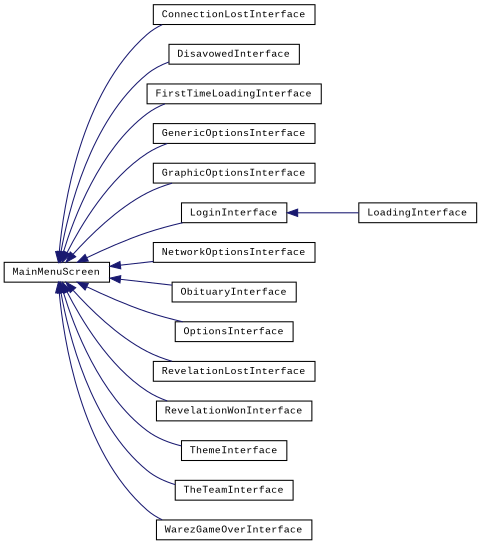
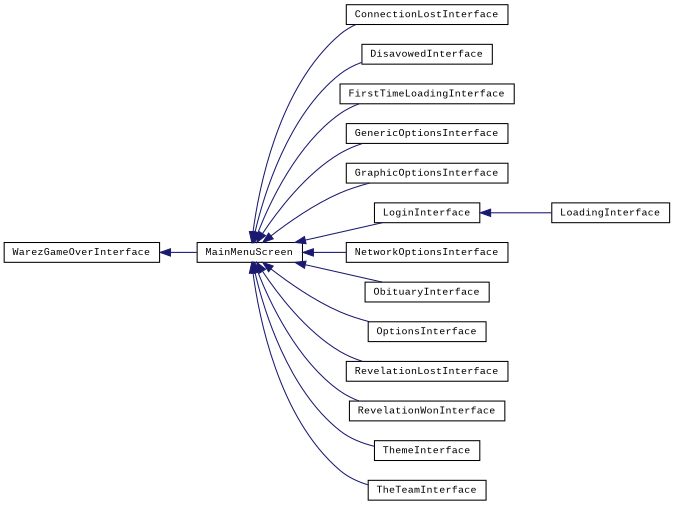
(88, 418) -> (184, 252)
